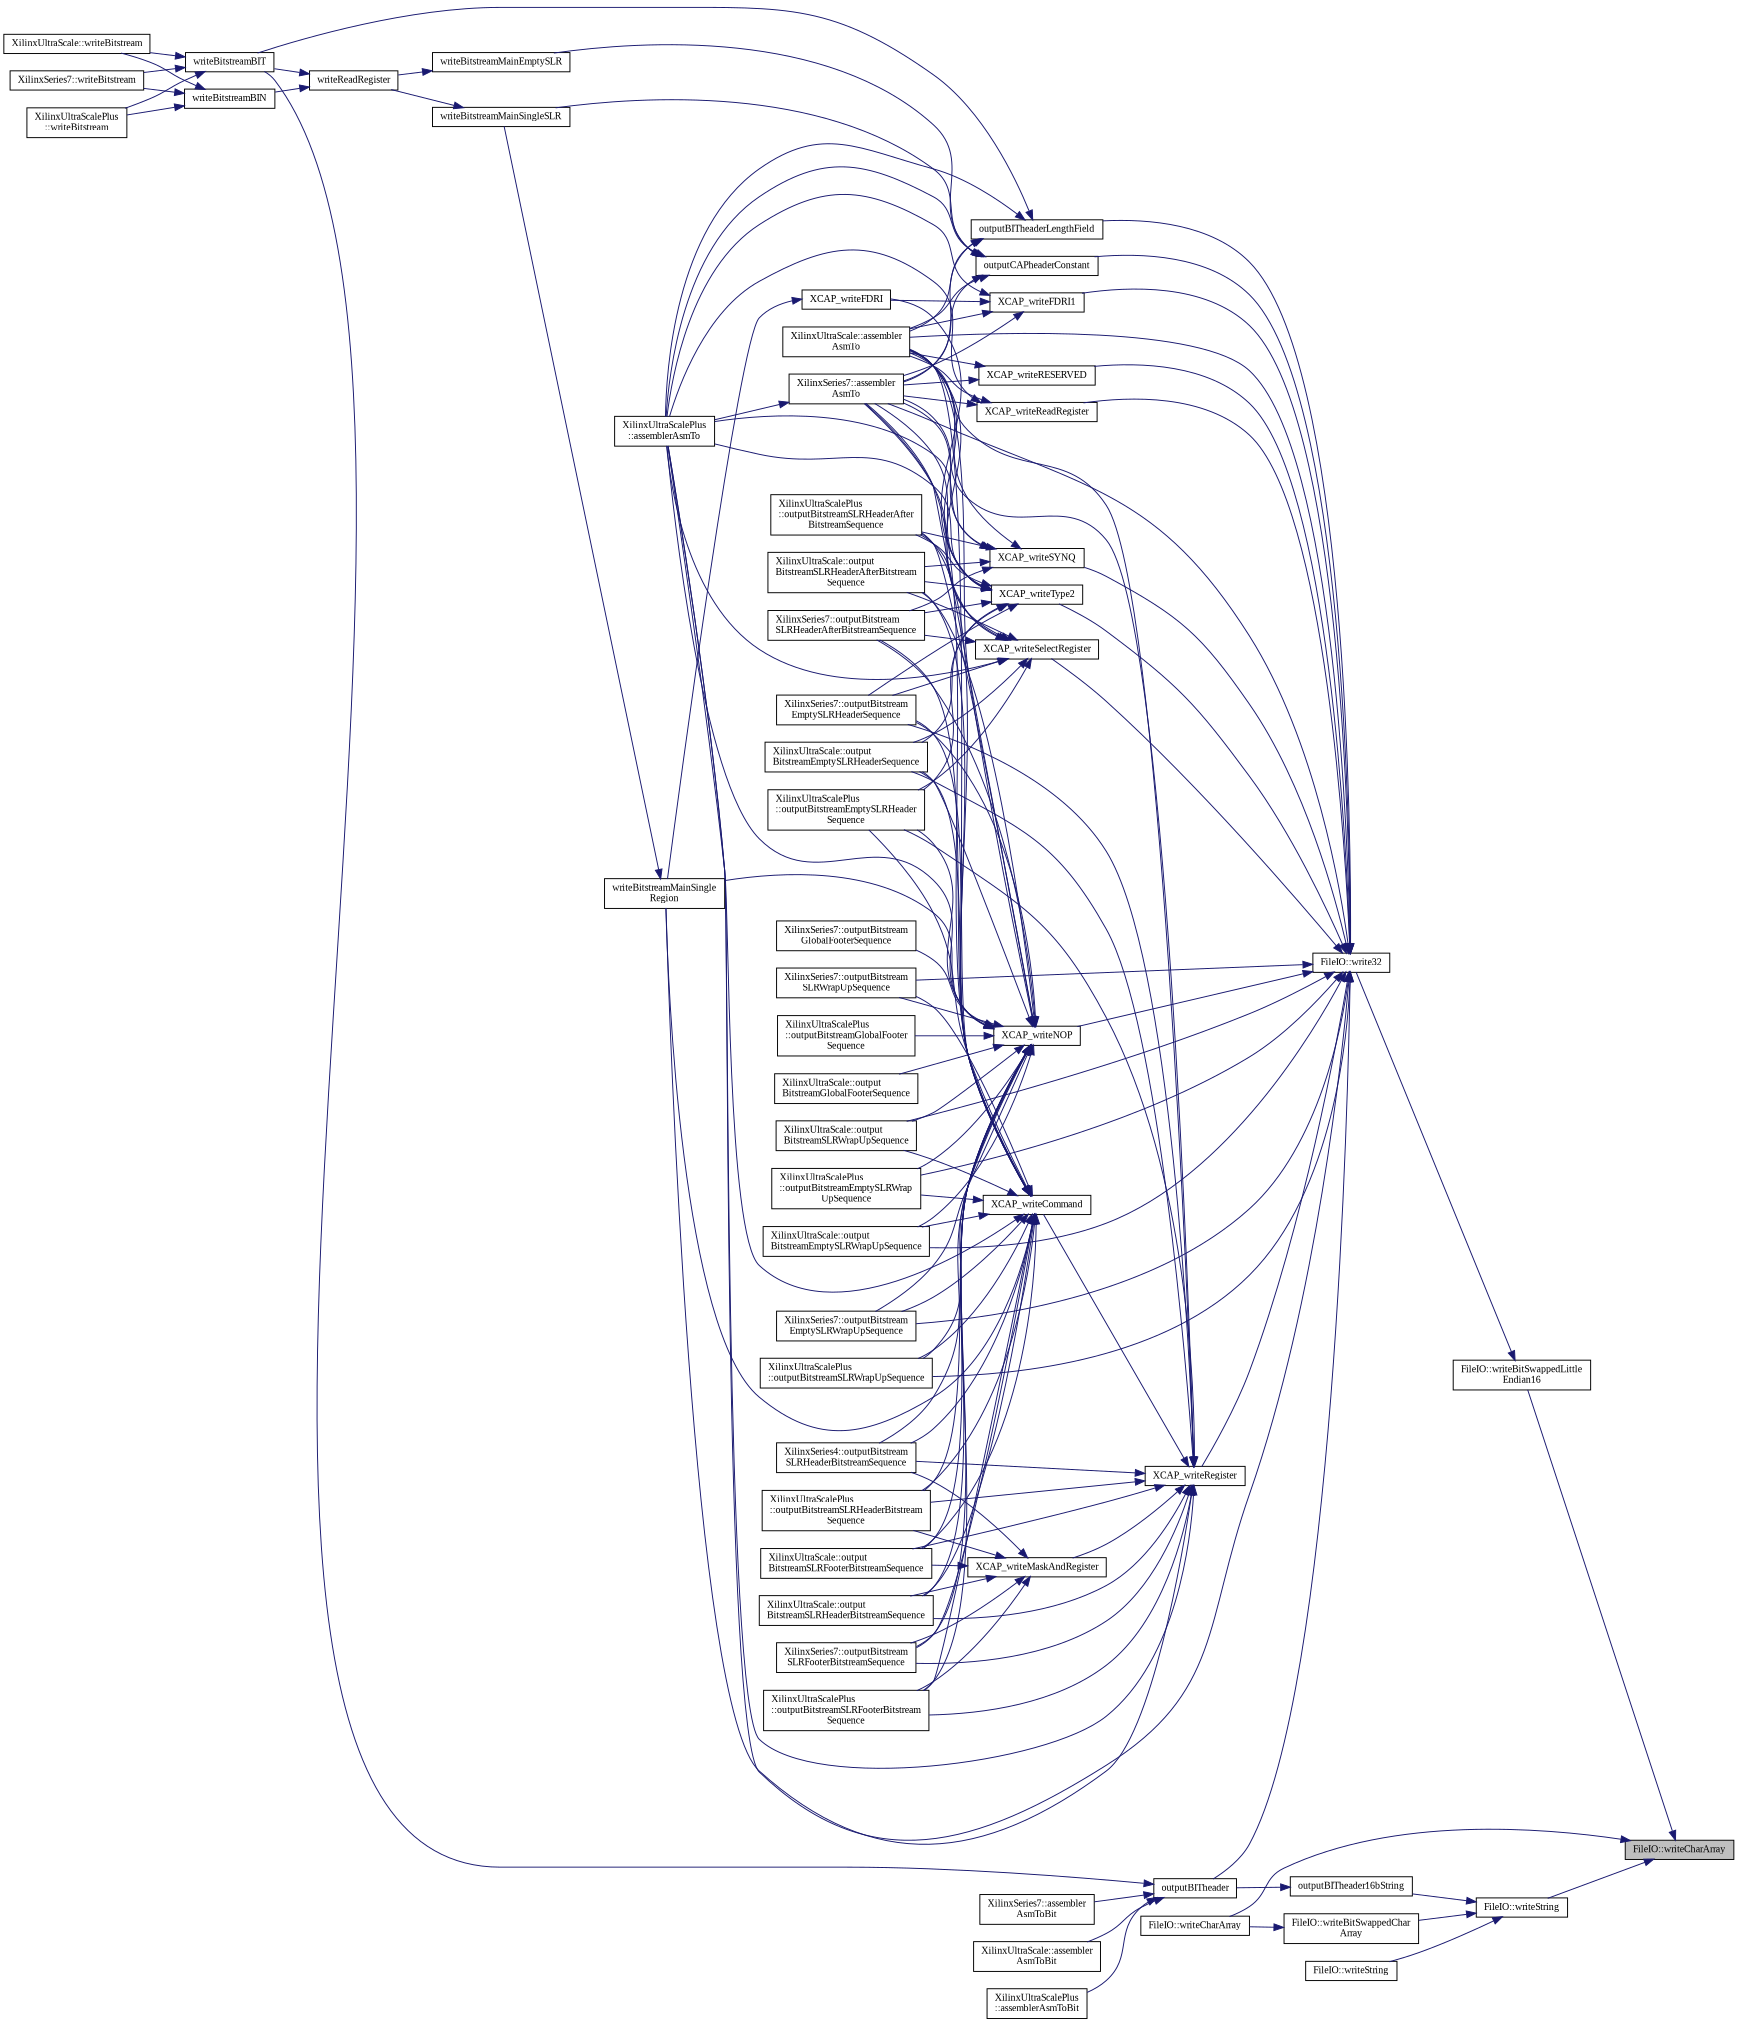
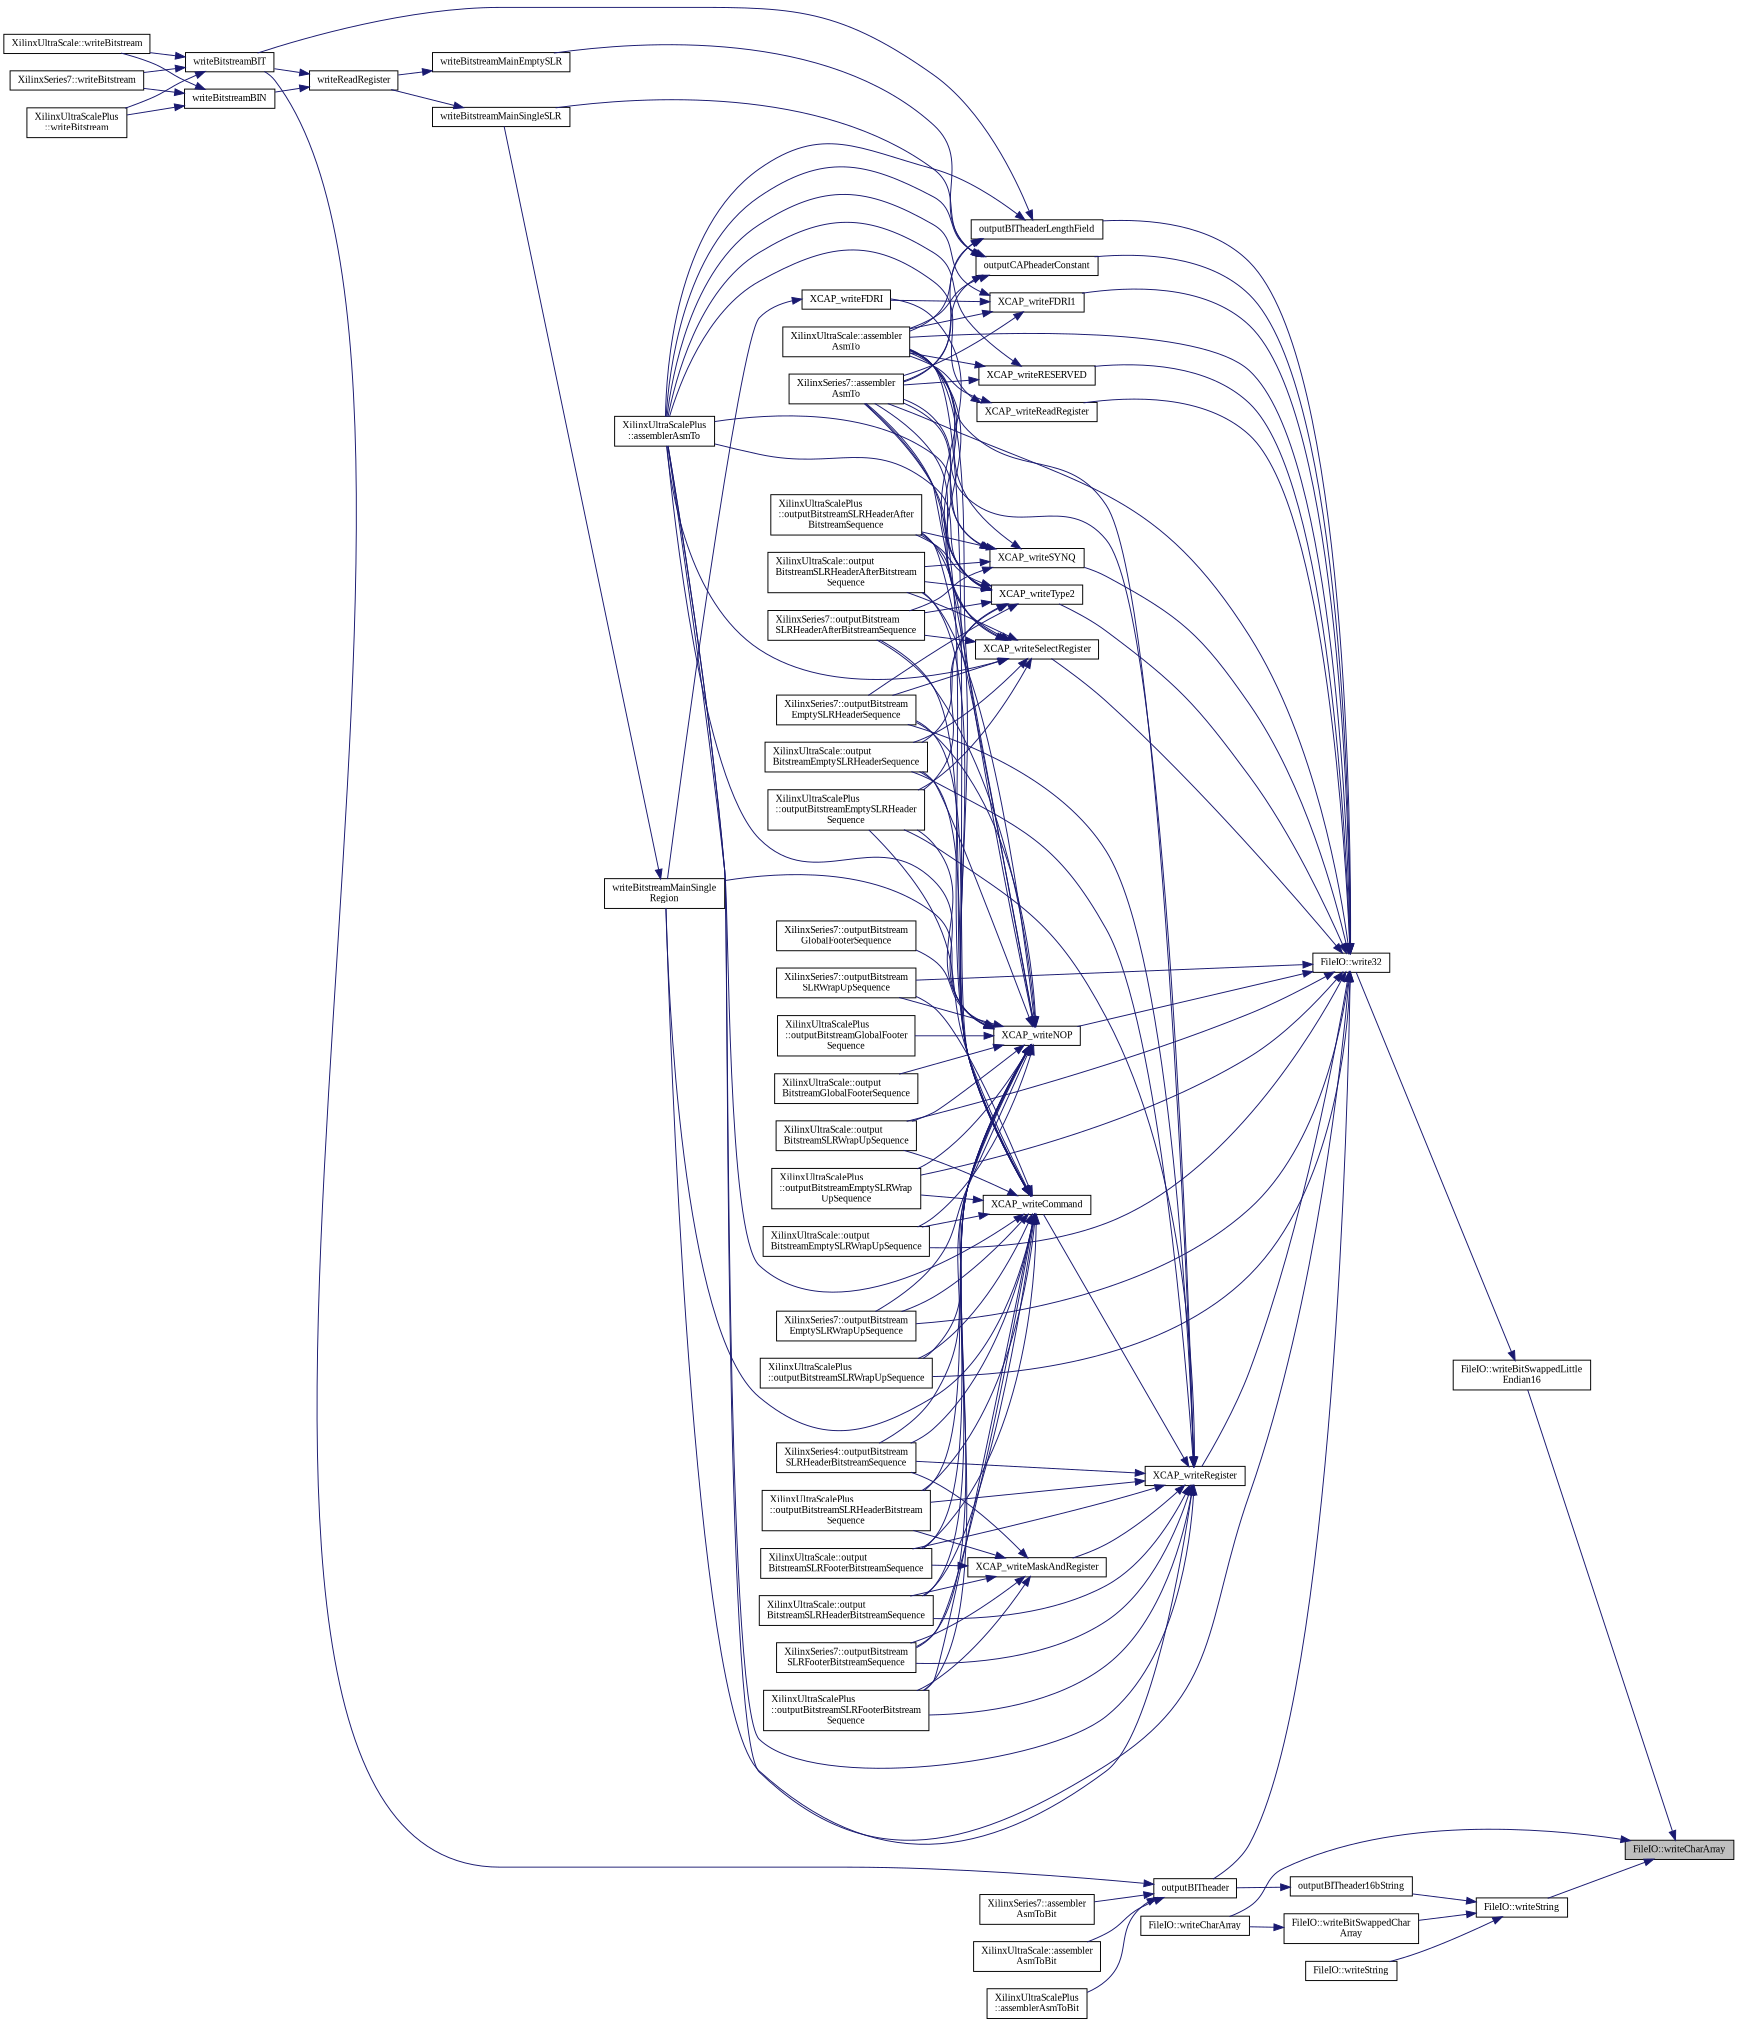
(935, 400) -> none
(747, 412) -> (820, 226)
